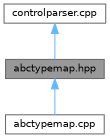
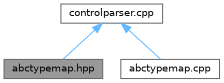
(55, 102) -> (145, 45)
